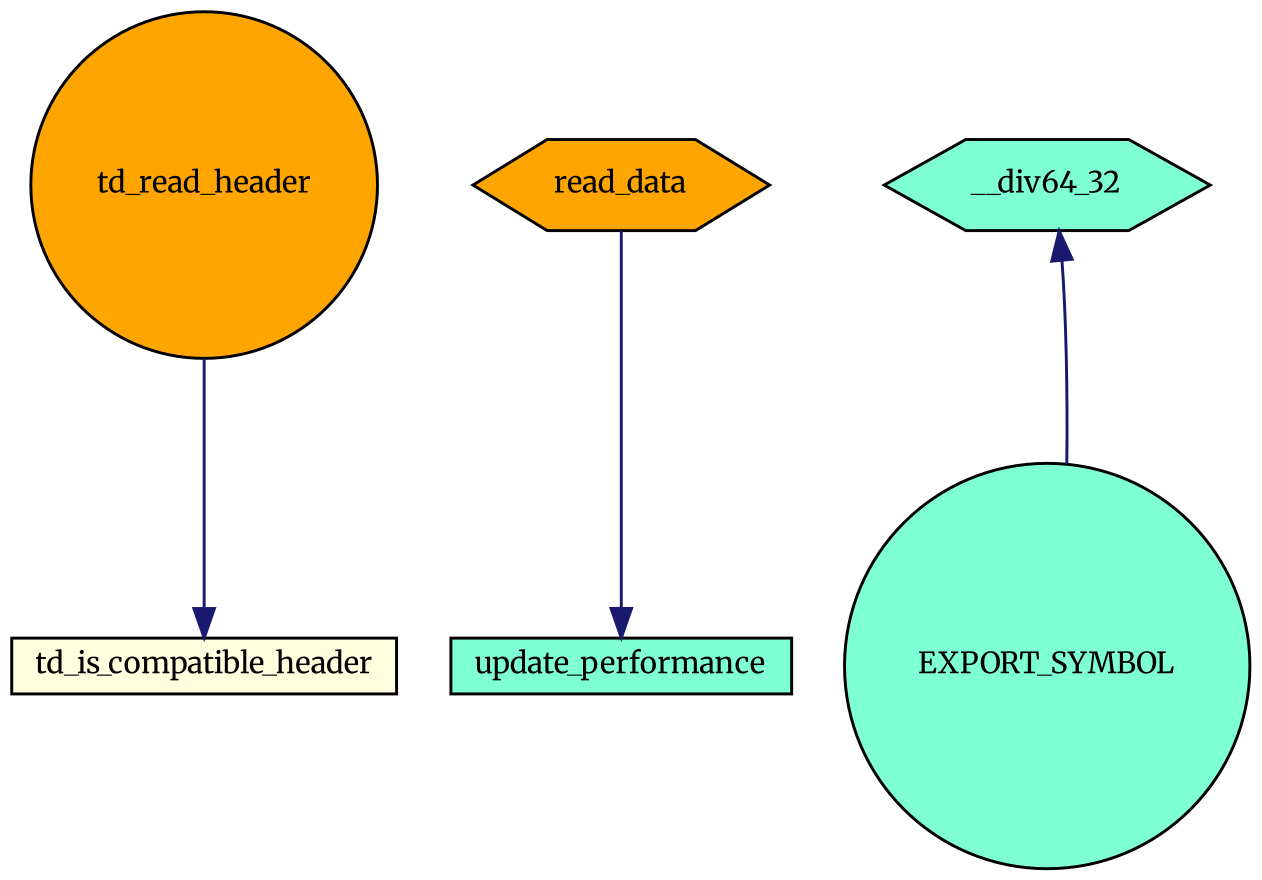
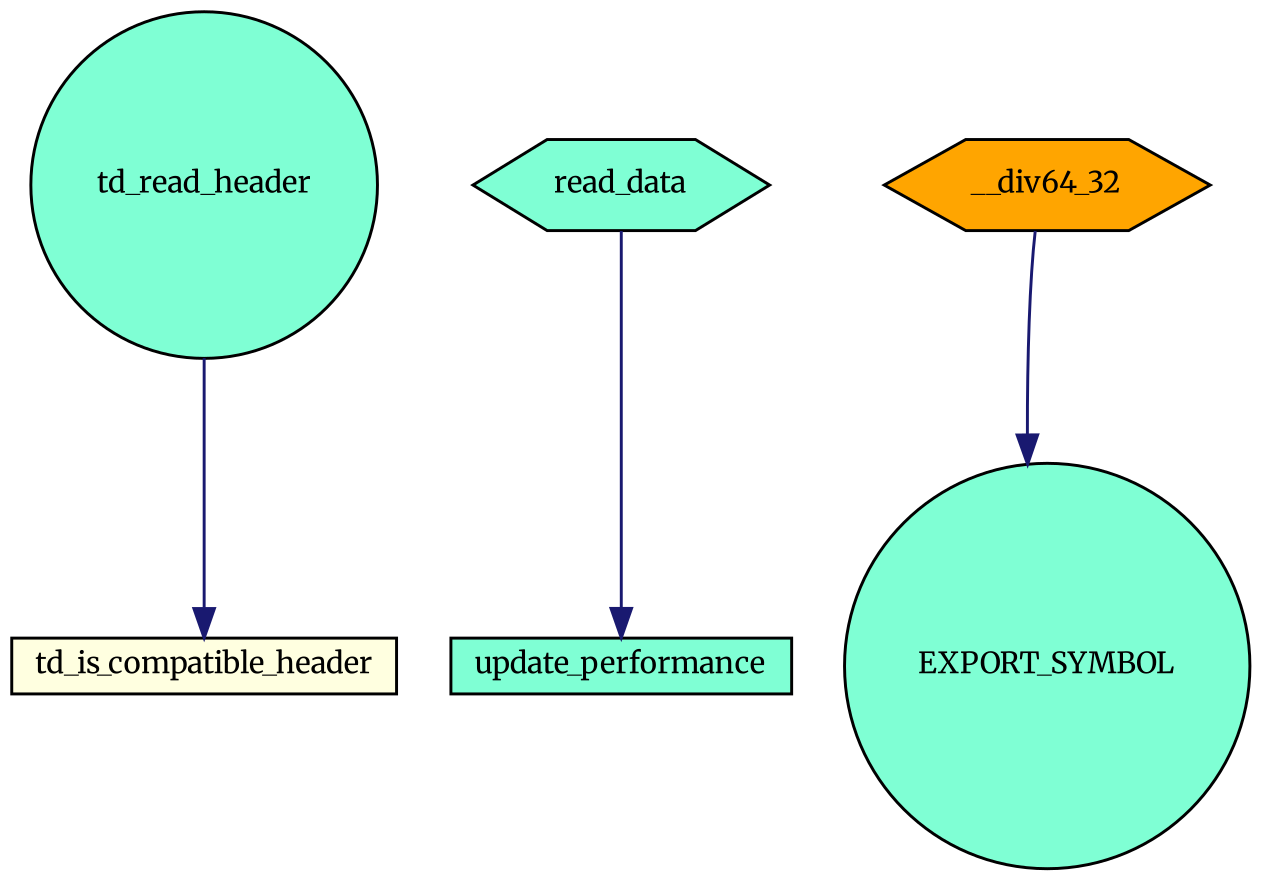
(204, 185) -> (204, 185)
(621, 185) -> (621, 185)
(1047, 185) -> (1047, 185)
(1066, 363) -> (1029, 333)
